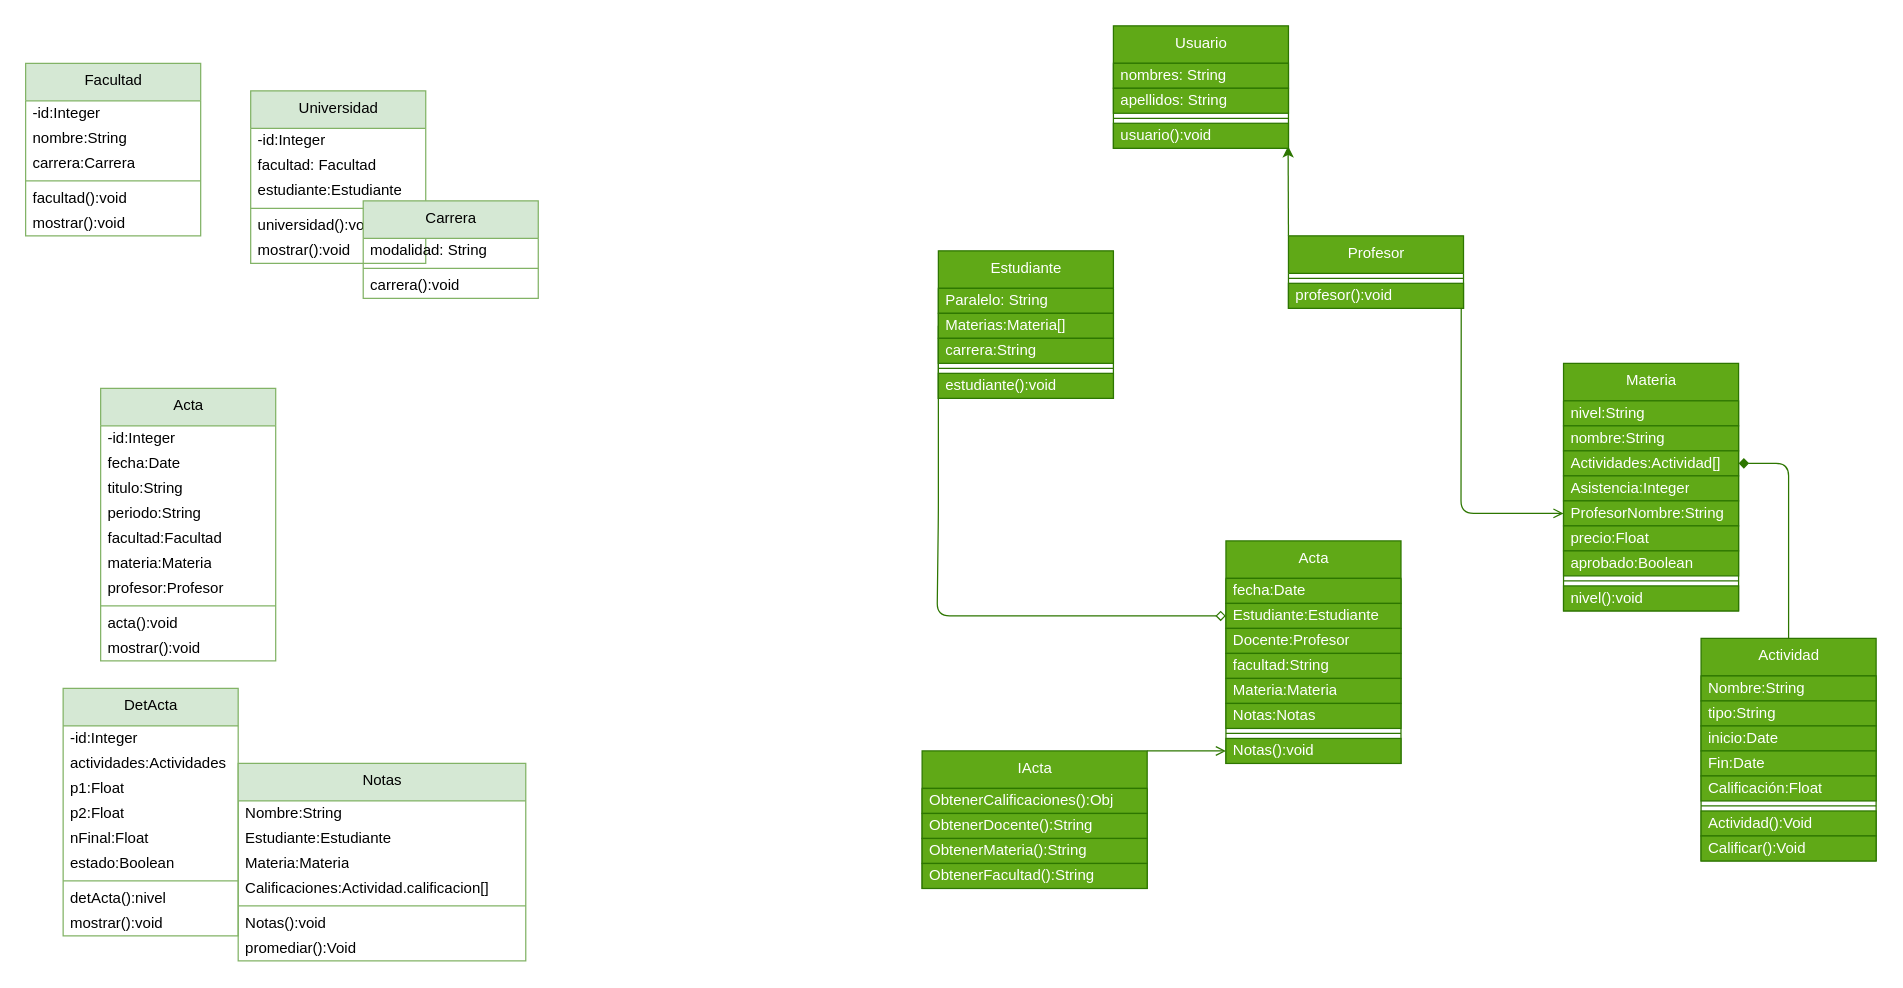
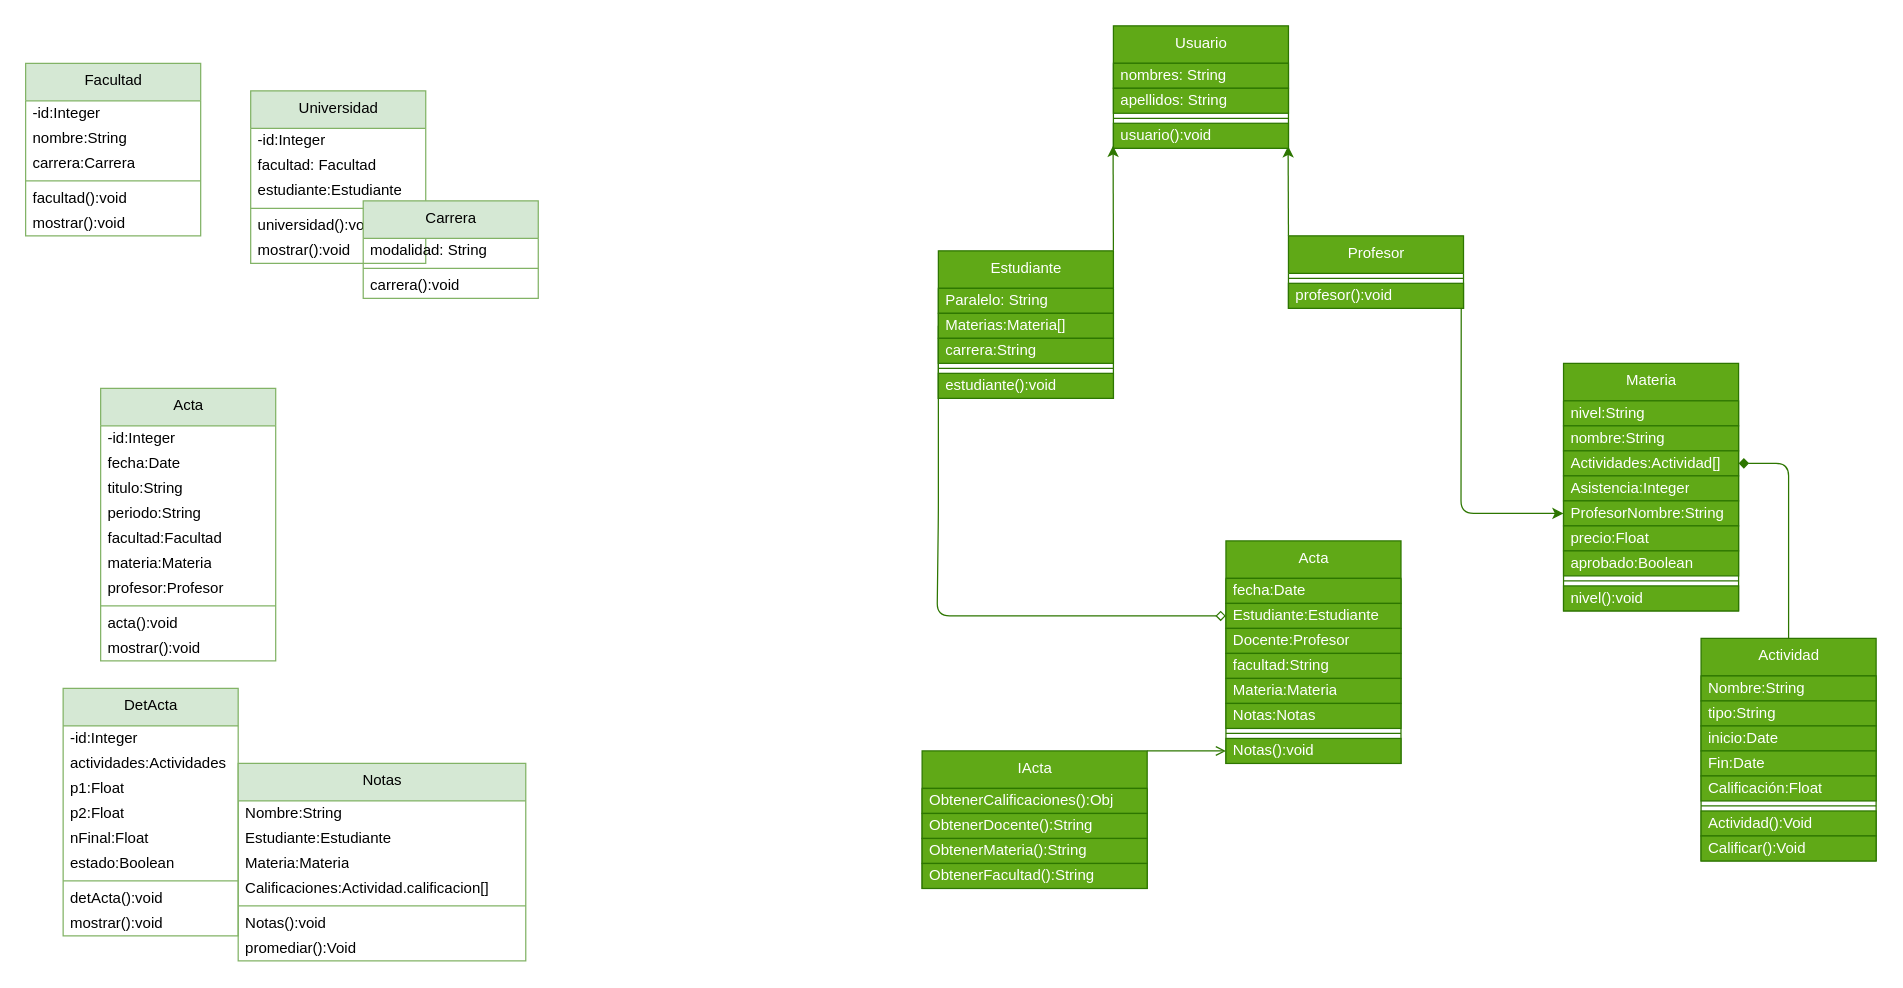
none -> (1113, 203)
(1556, 513) -> (1553, 513)
(128, 898) -> (126, 898)
